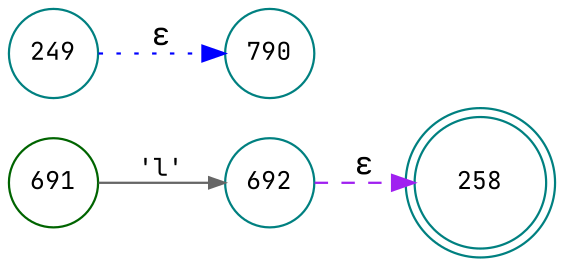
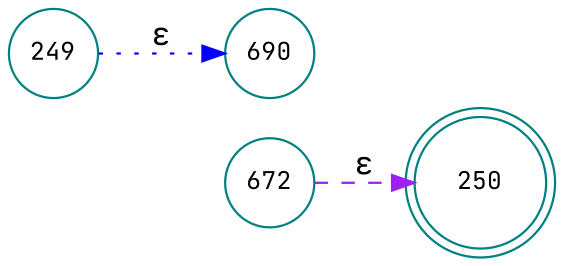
(270, 54) -> (270, 54)
(54, 183) -> none
(270, 183) -> (270, 183)
(480, 183) -> (480, 183)
